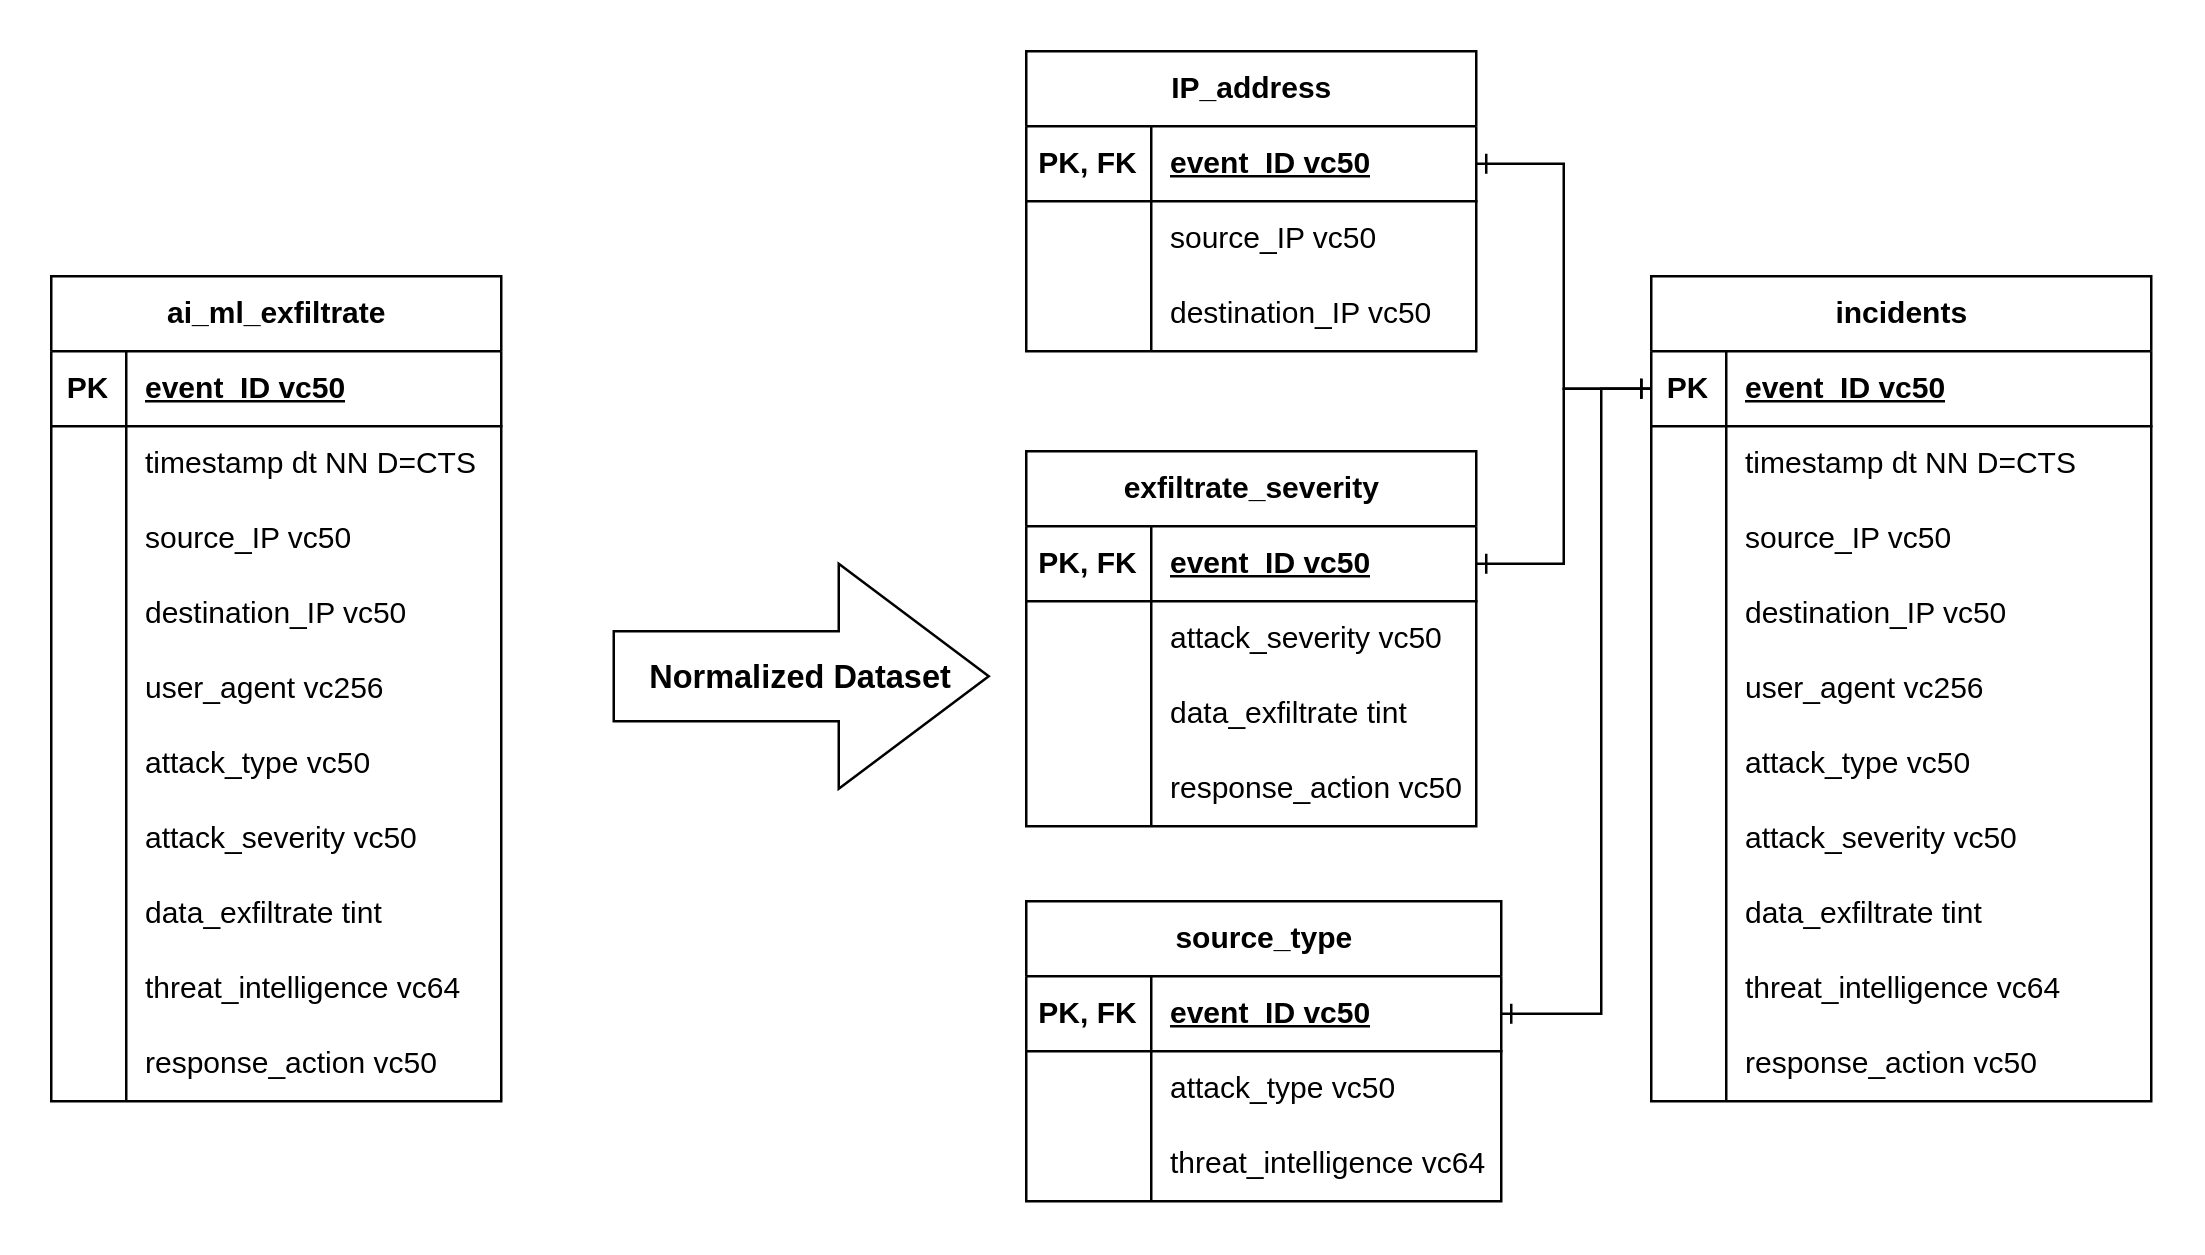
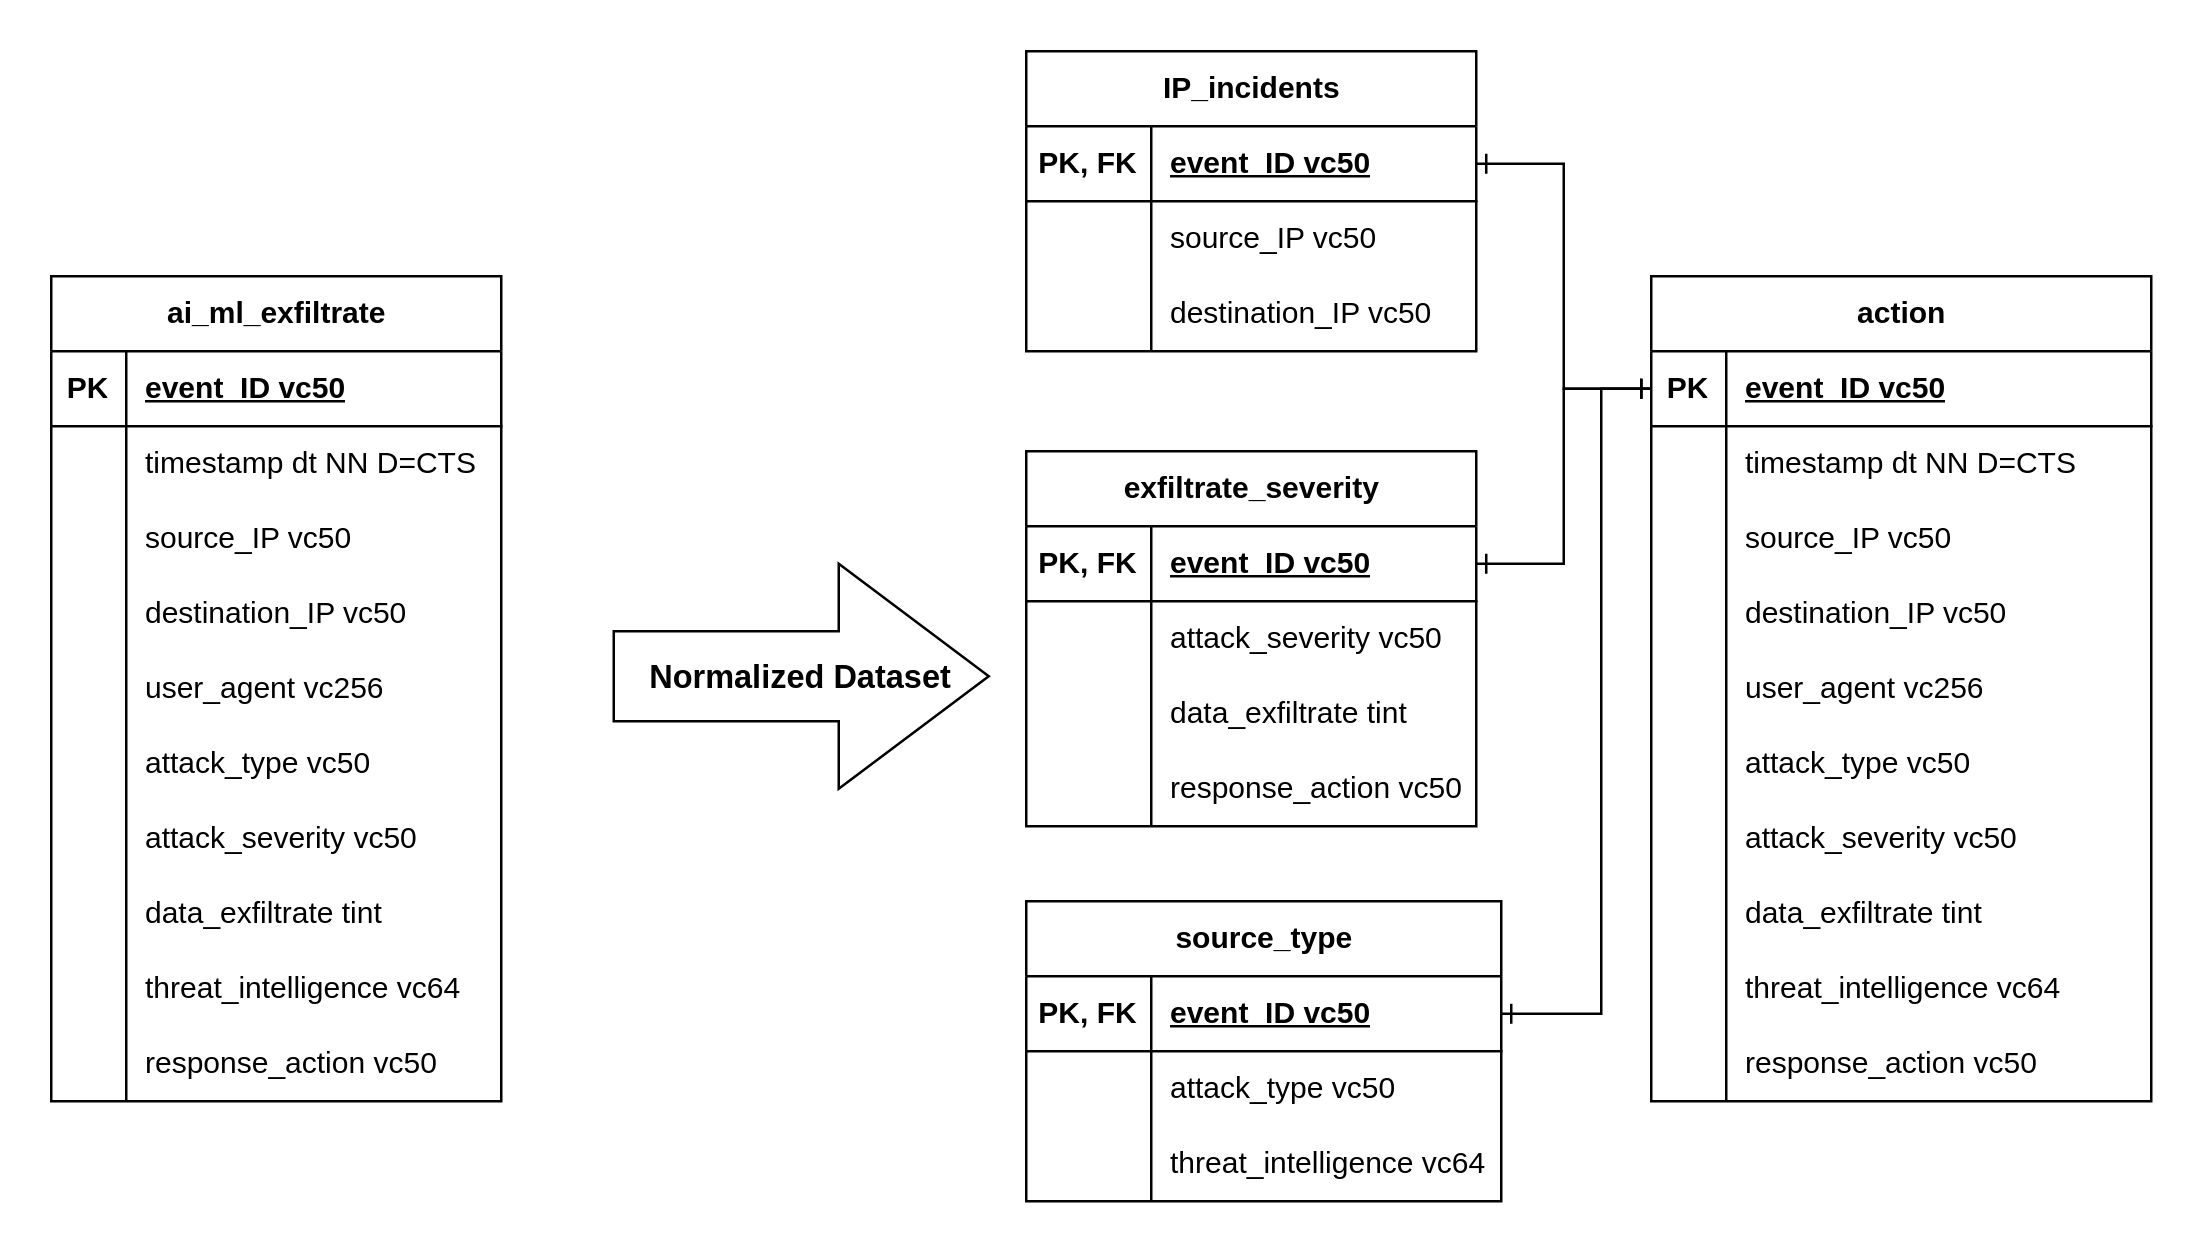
(1253, 89) -> (1253, 89)
(1903, 314) -> (1903, 314)
